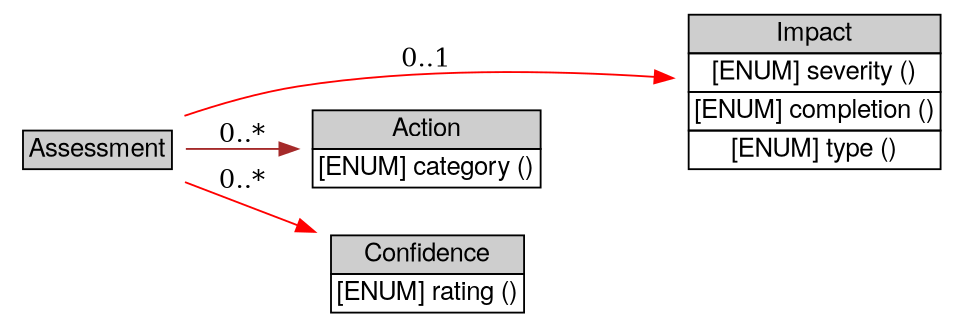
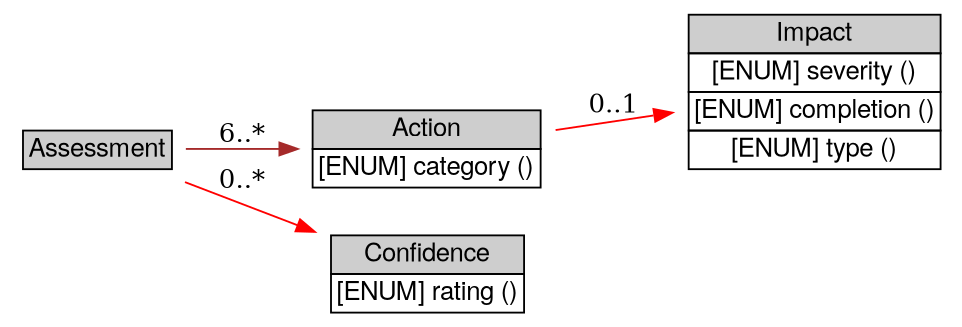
(417, 75) -> (605, 123)
(242, 135) -> (242, 135)
